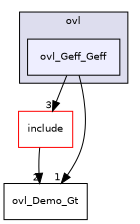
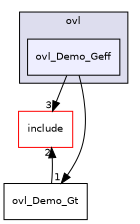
(74, 57) -> (74, 57)
(39, 161) -> (52, 171)
